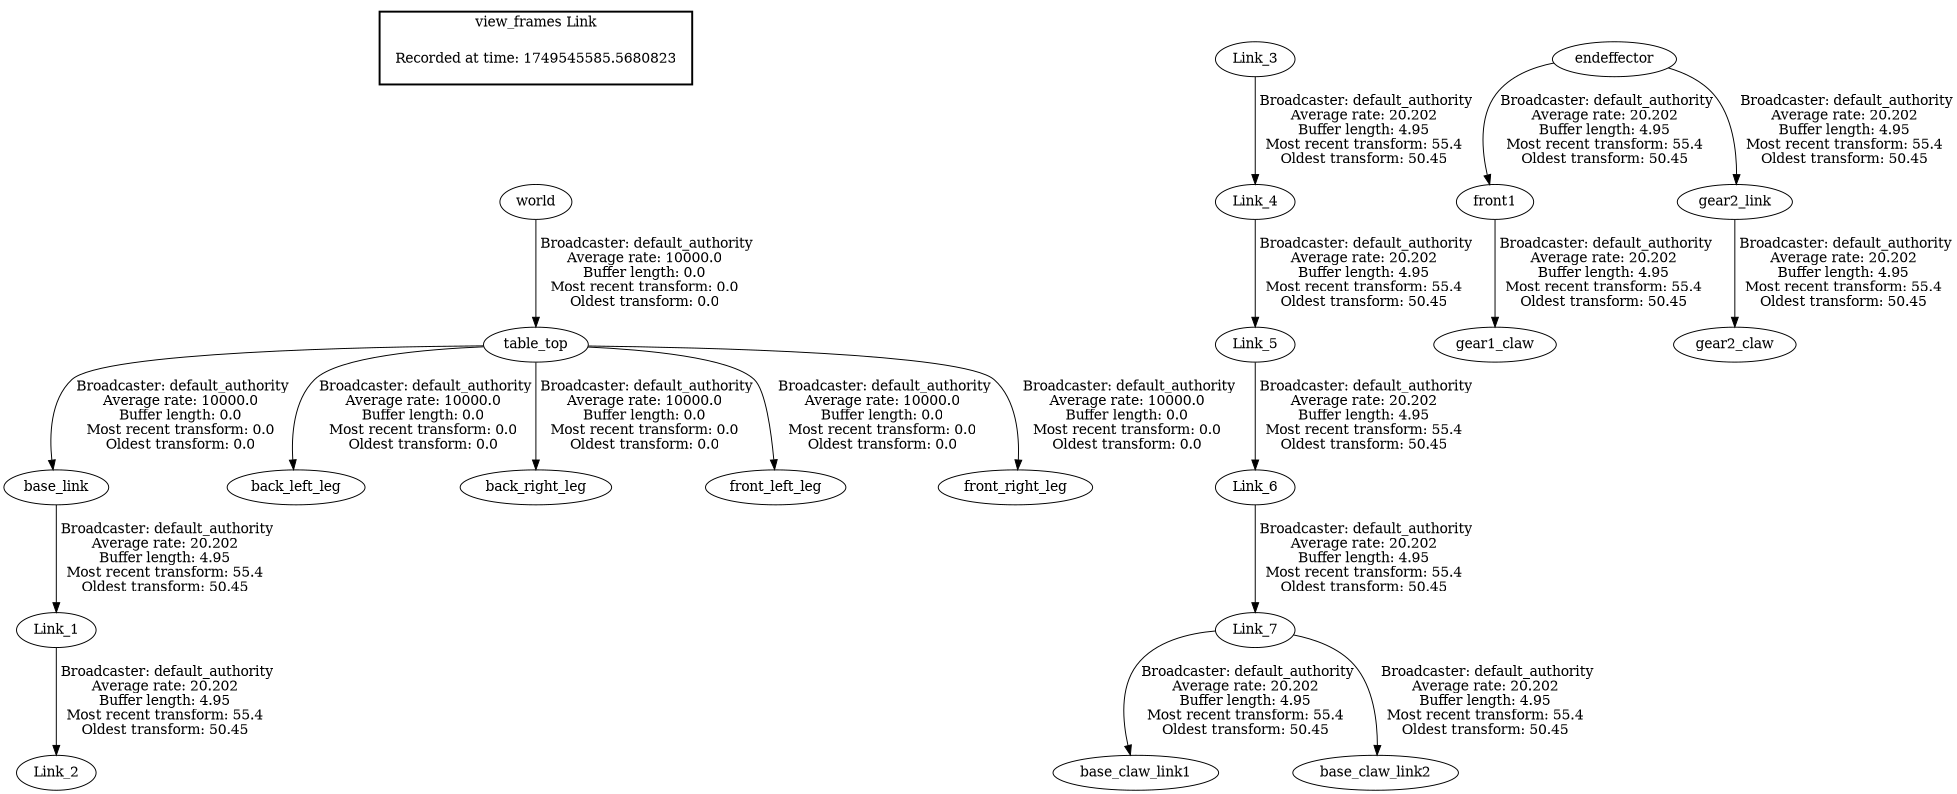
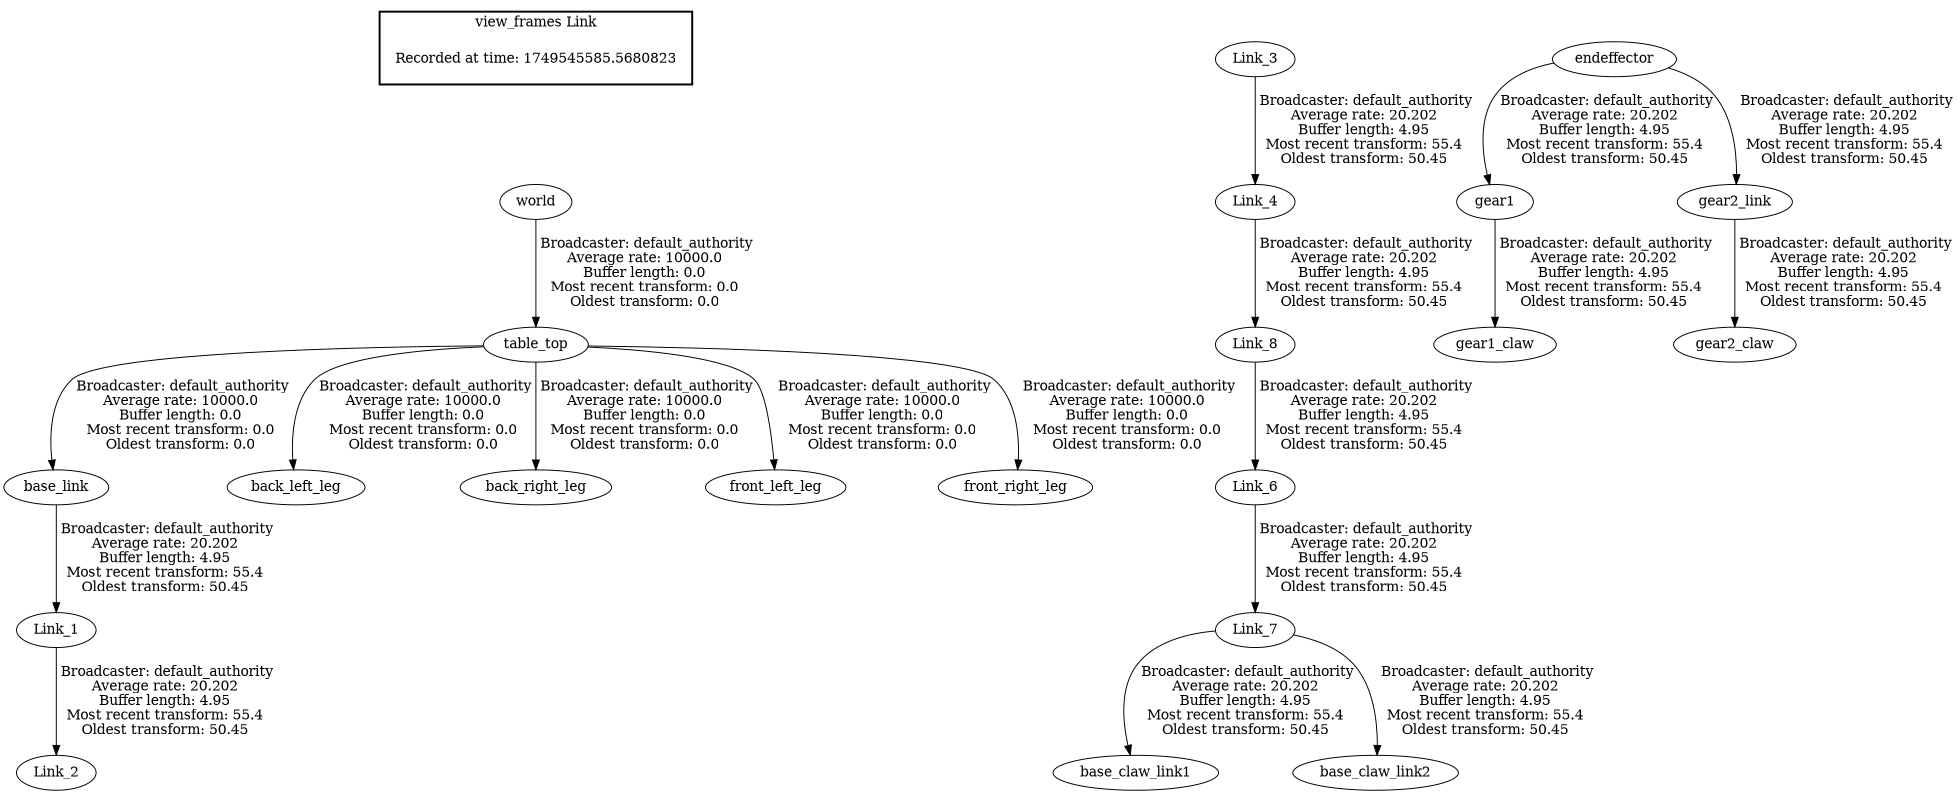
(1495, 202) -> (1495, 202)
(1255, 345) -> (1255, 345)
